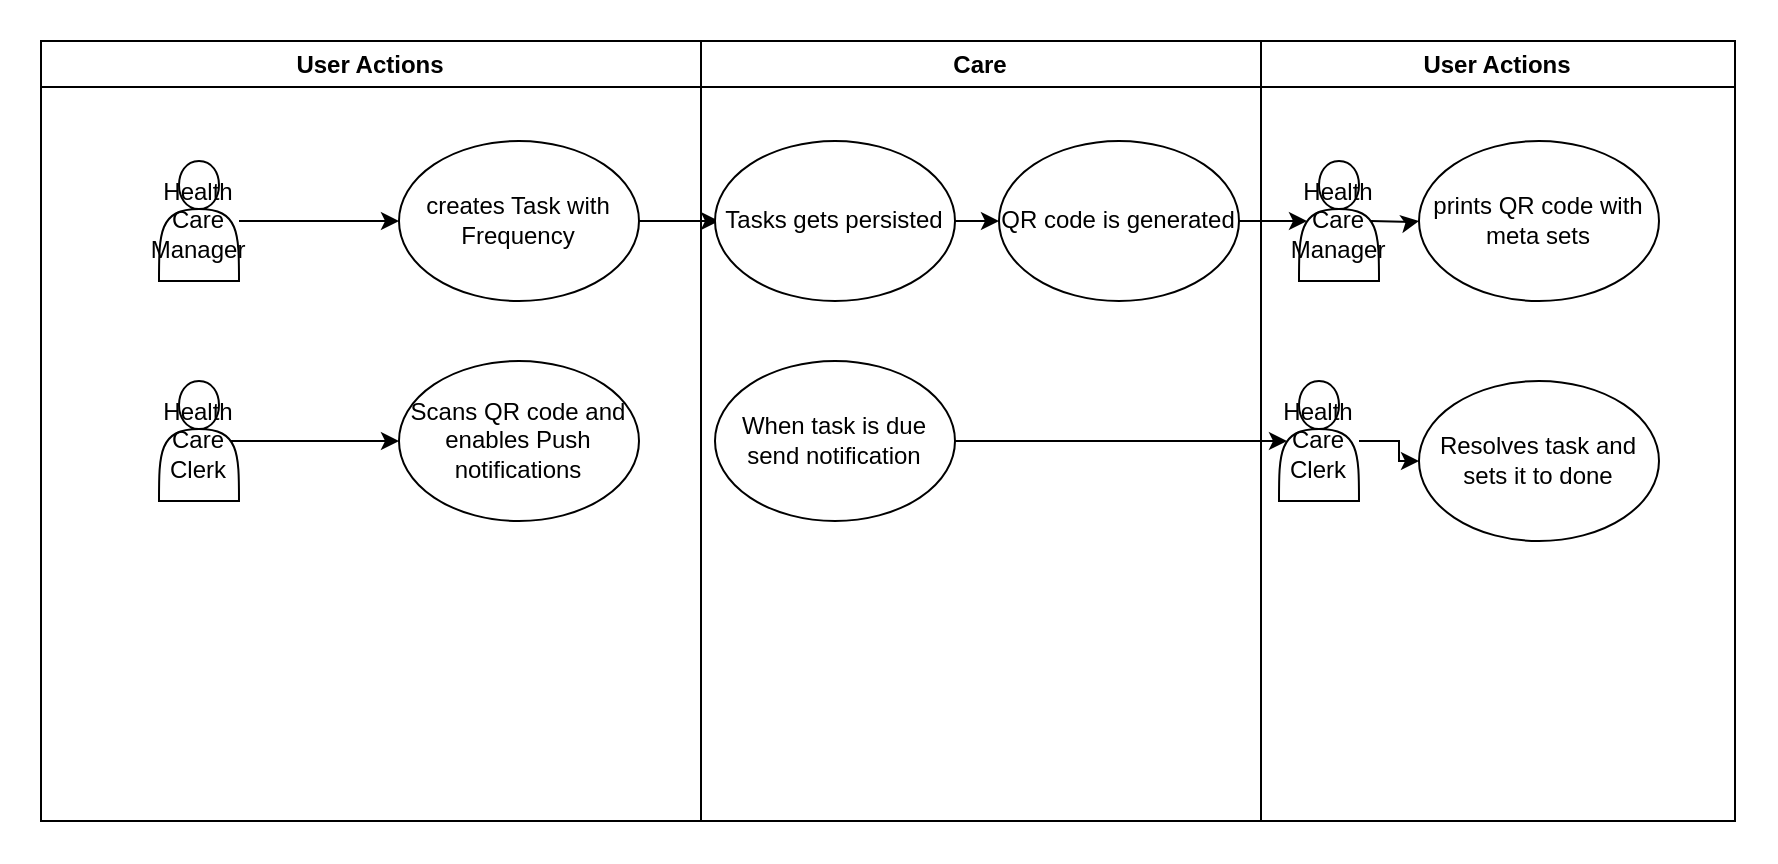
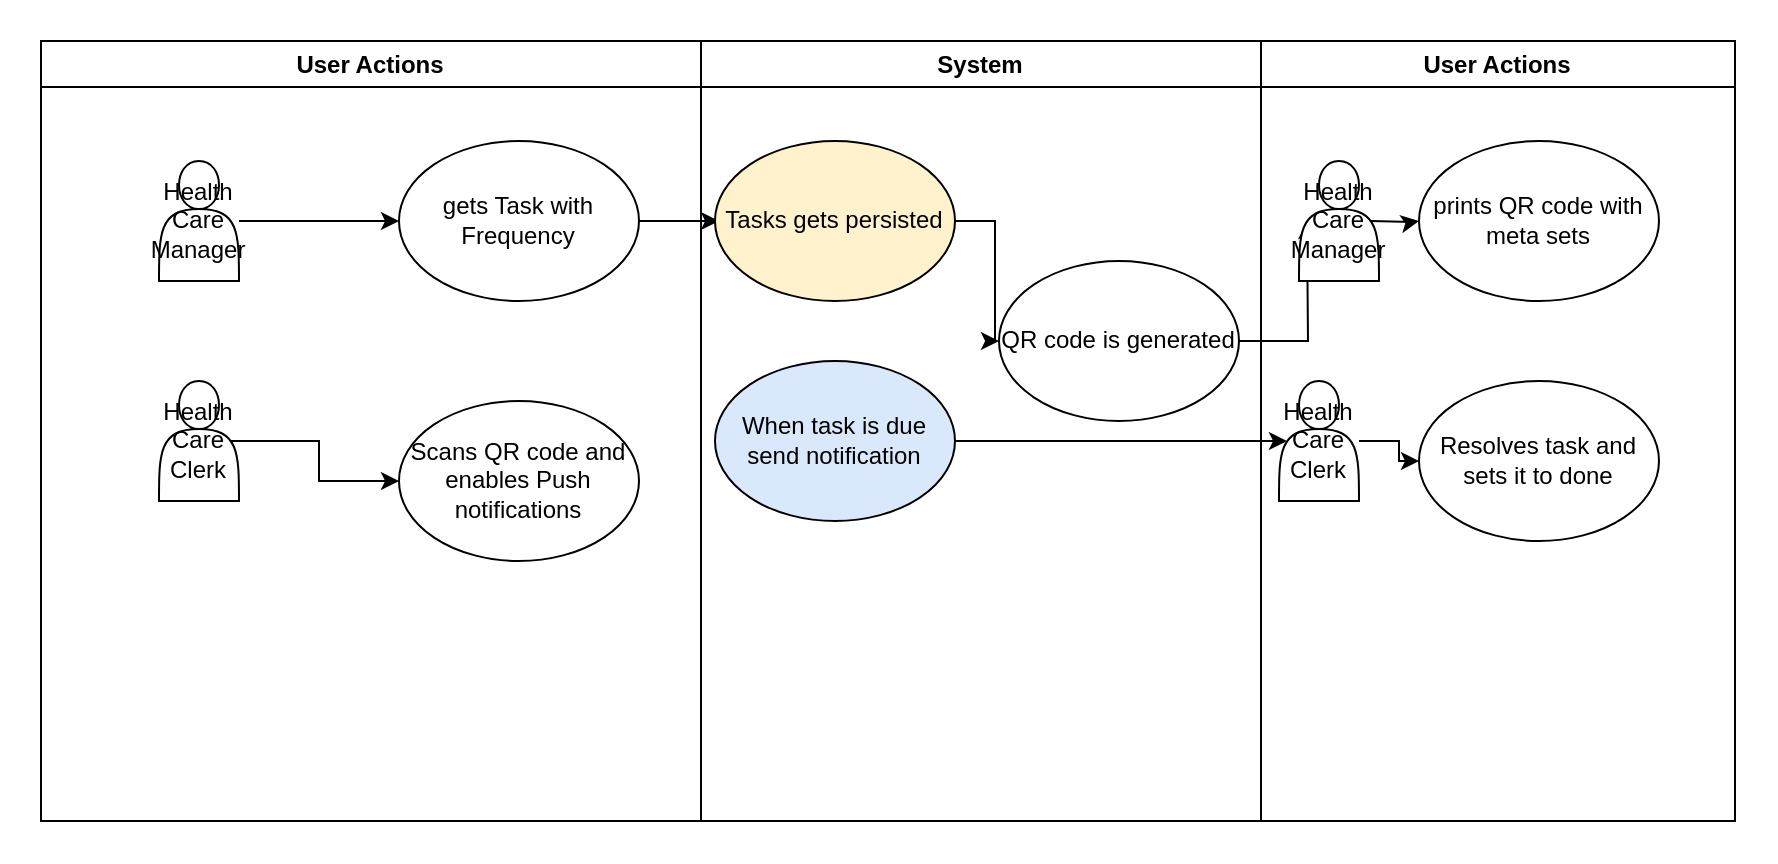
(980, 65) -> (980, 65)
(519, 221) -> (519, 221)
(835, 221) -> (835, 221)
(1119, 221) -> (1119, 341)
(519, 441) -> (519, 481)
(835, 441) -> (835, 441)
